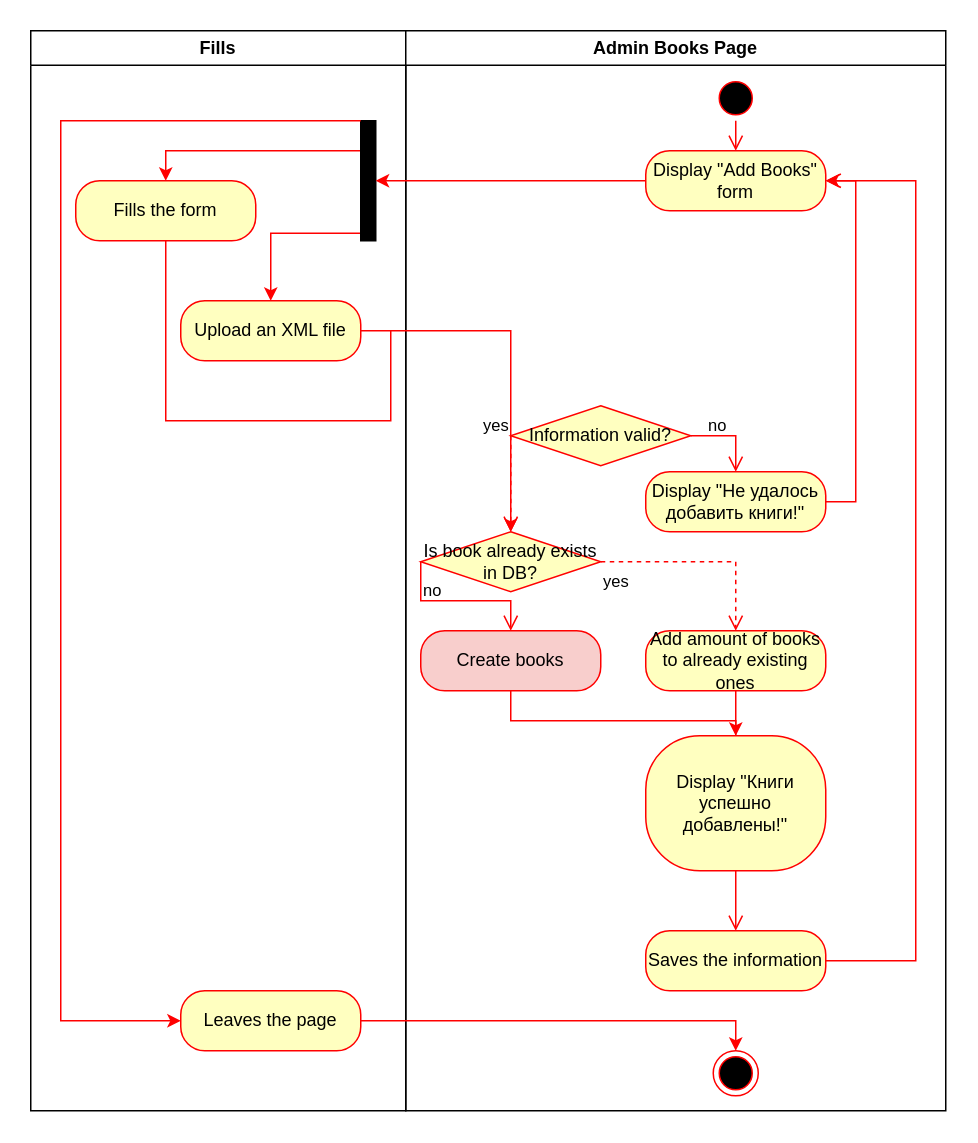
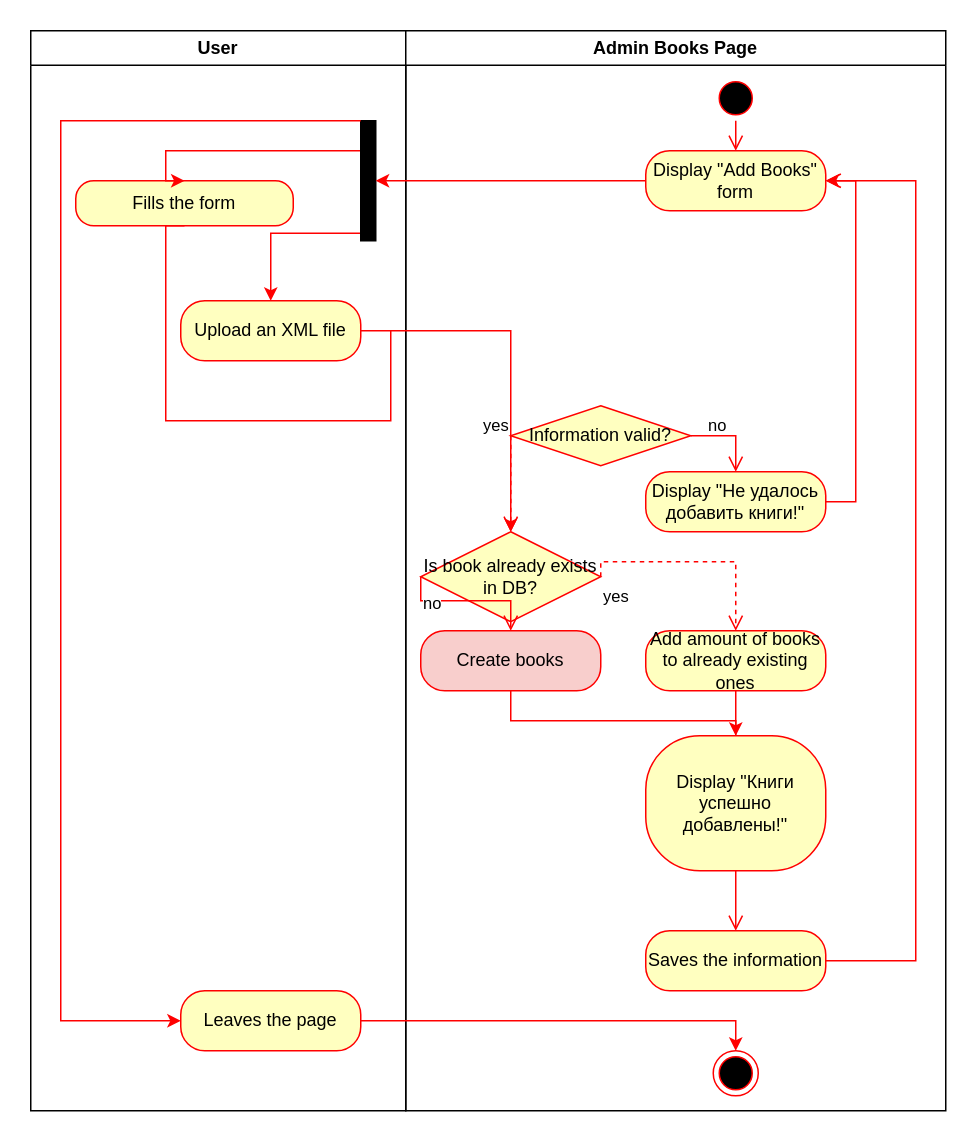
(218, 49) -> (218, 49)
(166, 211) -> (185, 203)
(511, 562) -> (511, 577)
